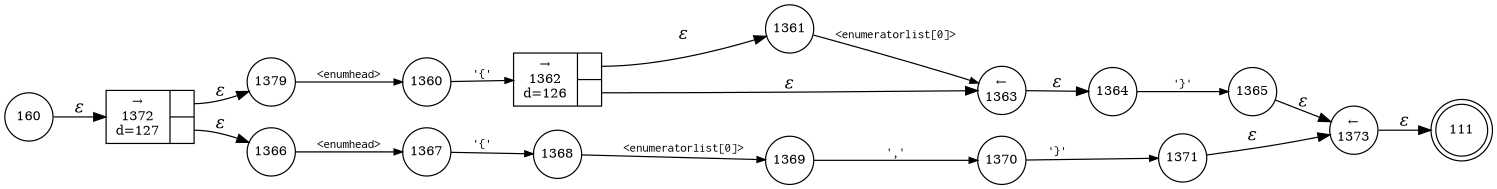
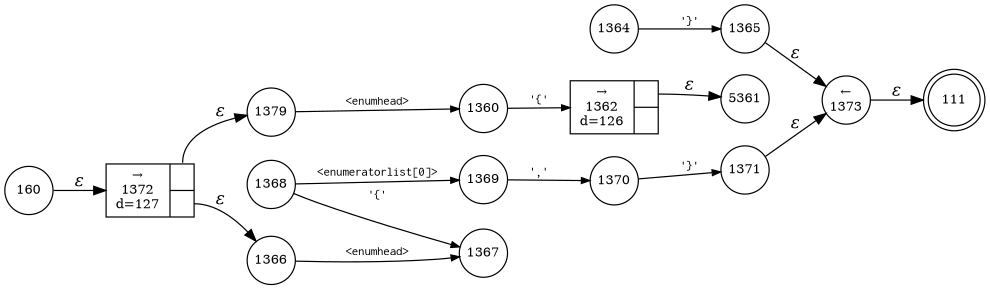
(790, 29) -> (745, 99)
(1002, 90) -> none
(488, 153) -> (372, 221)
